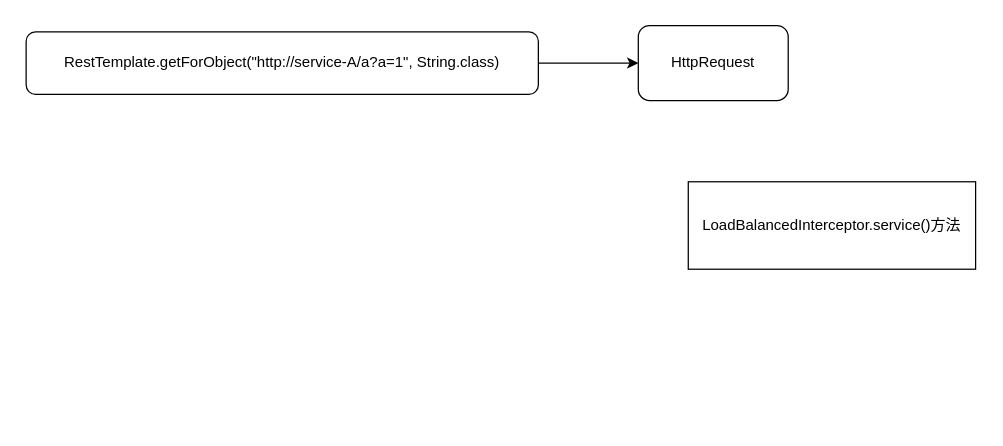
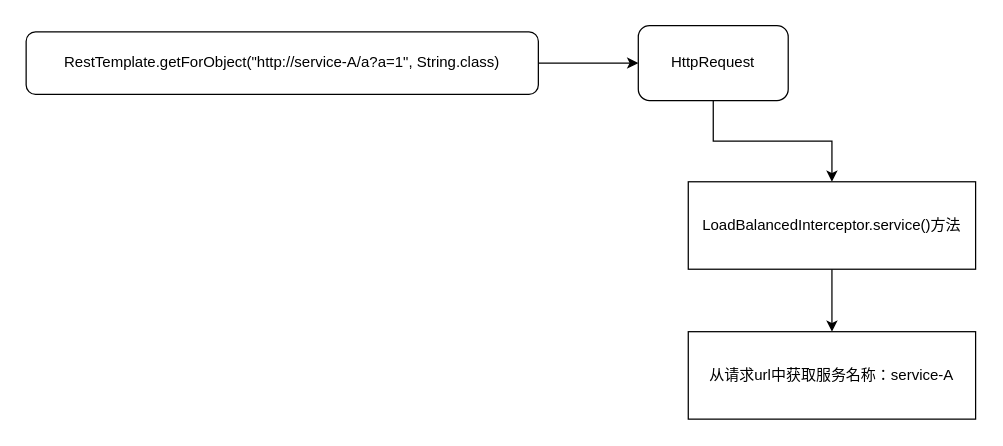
none -> (768, 141)
none -> (832, 297)
none -> (832, 376)
